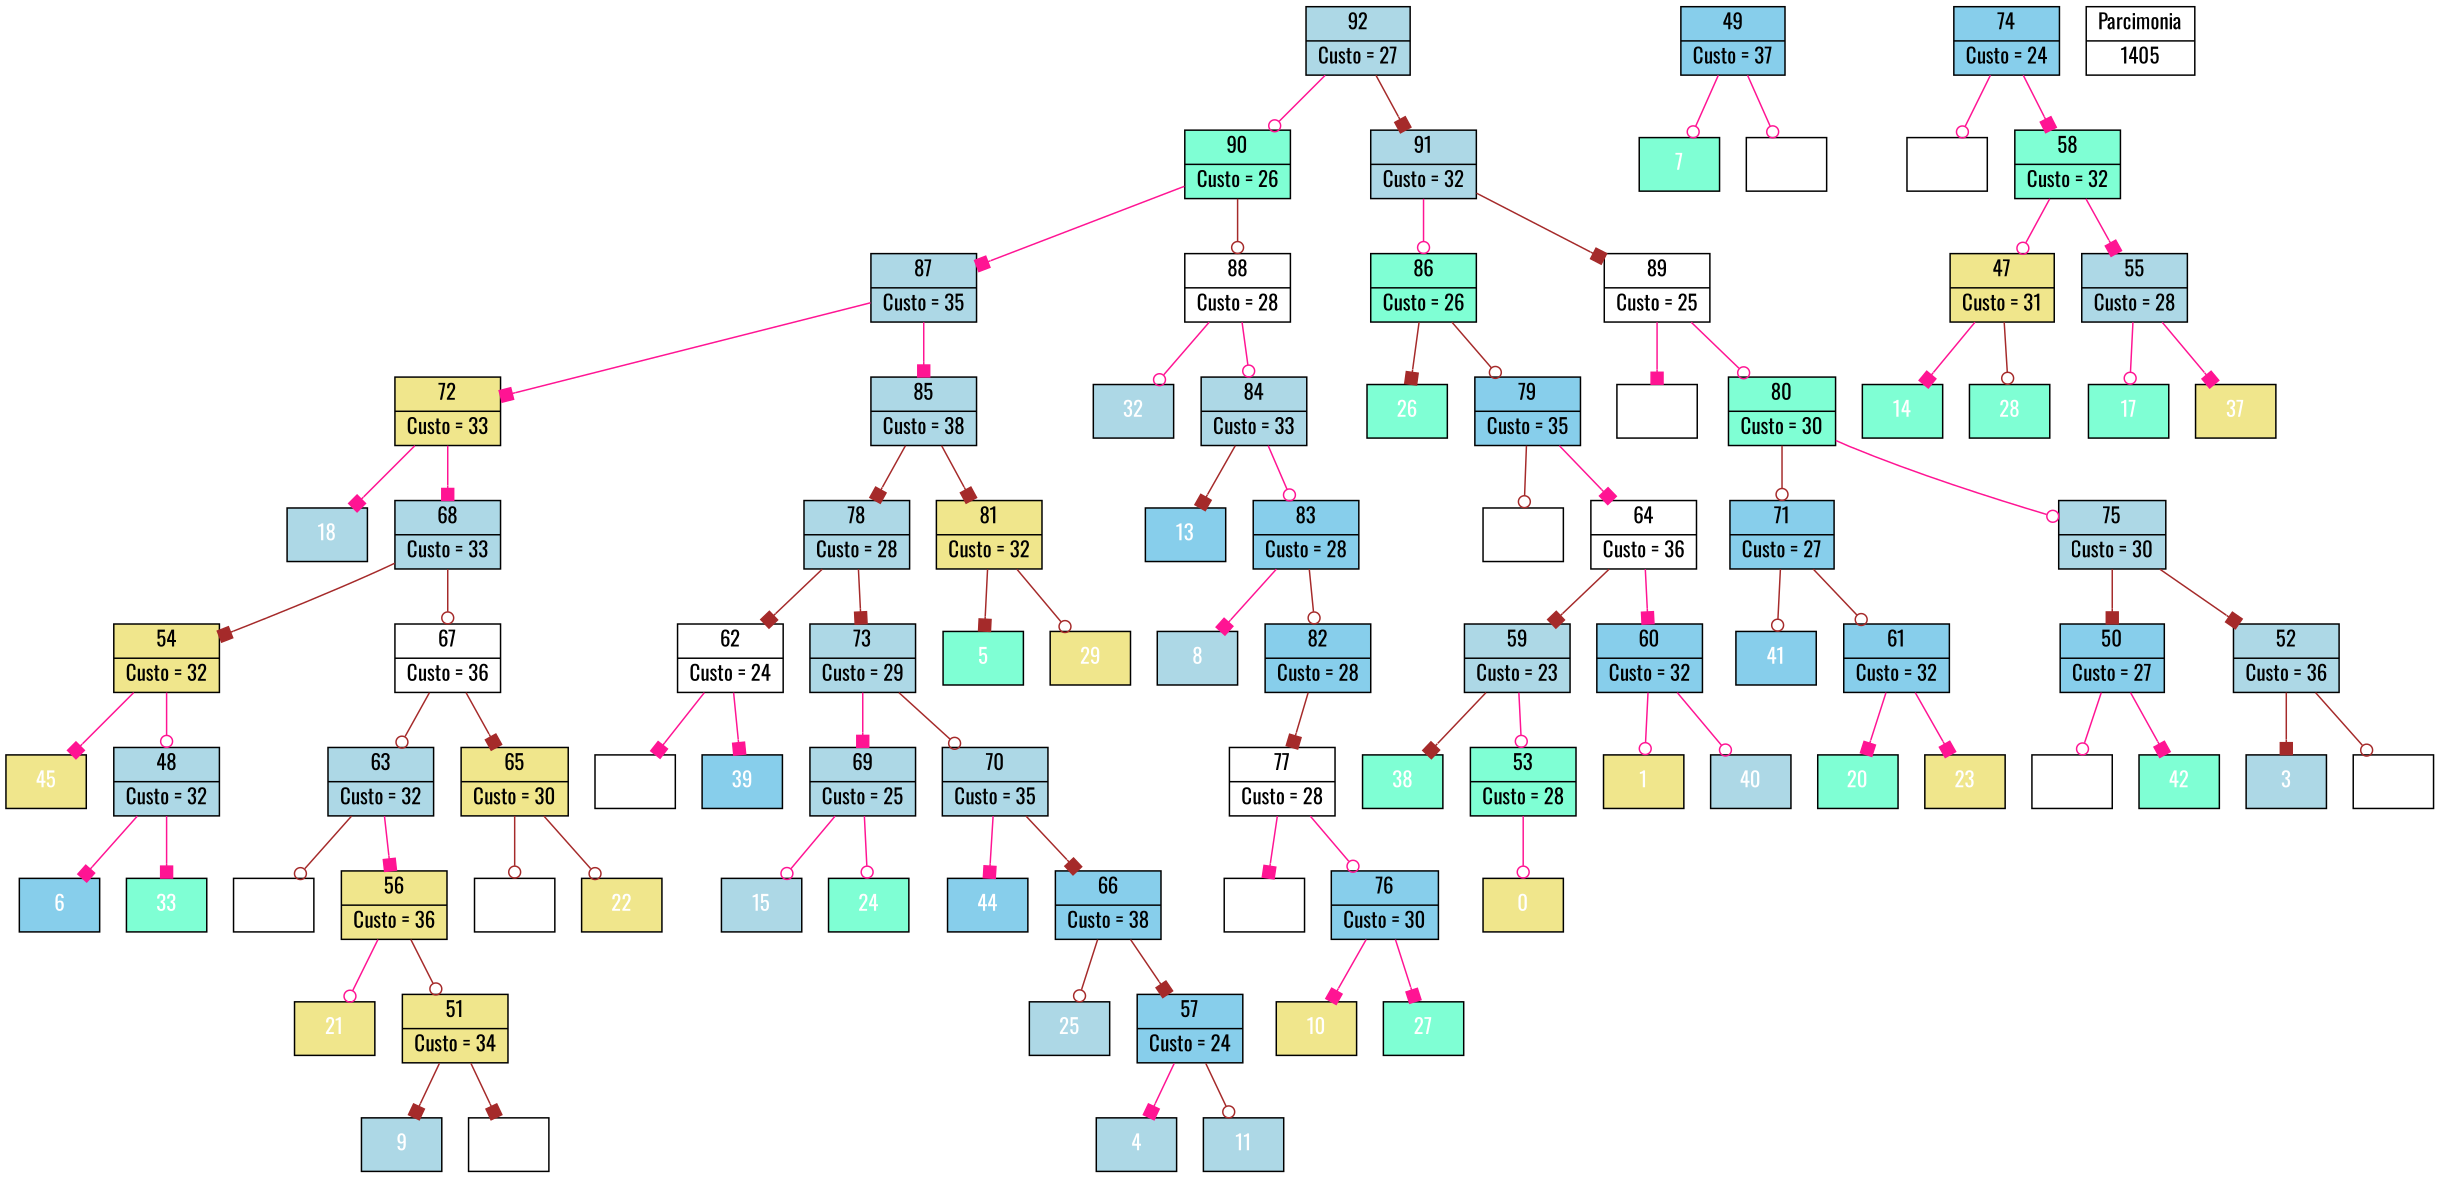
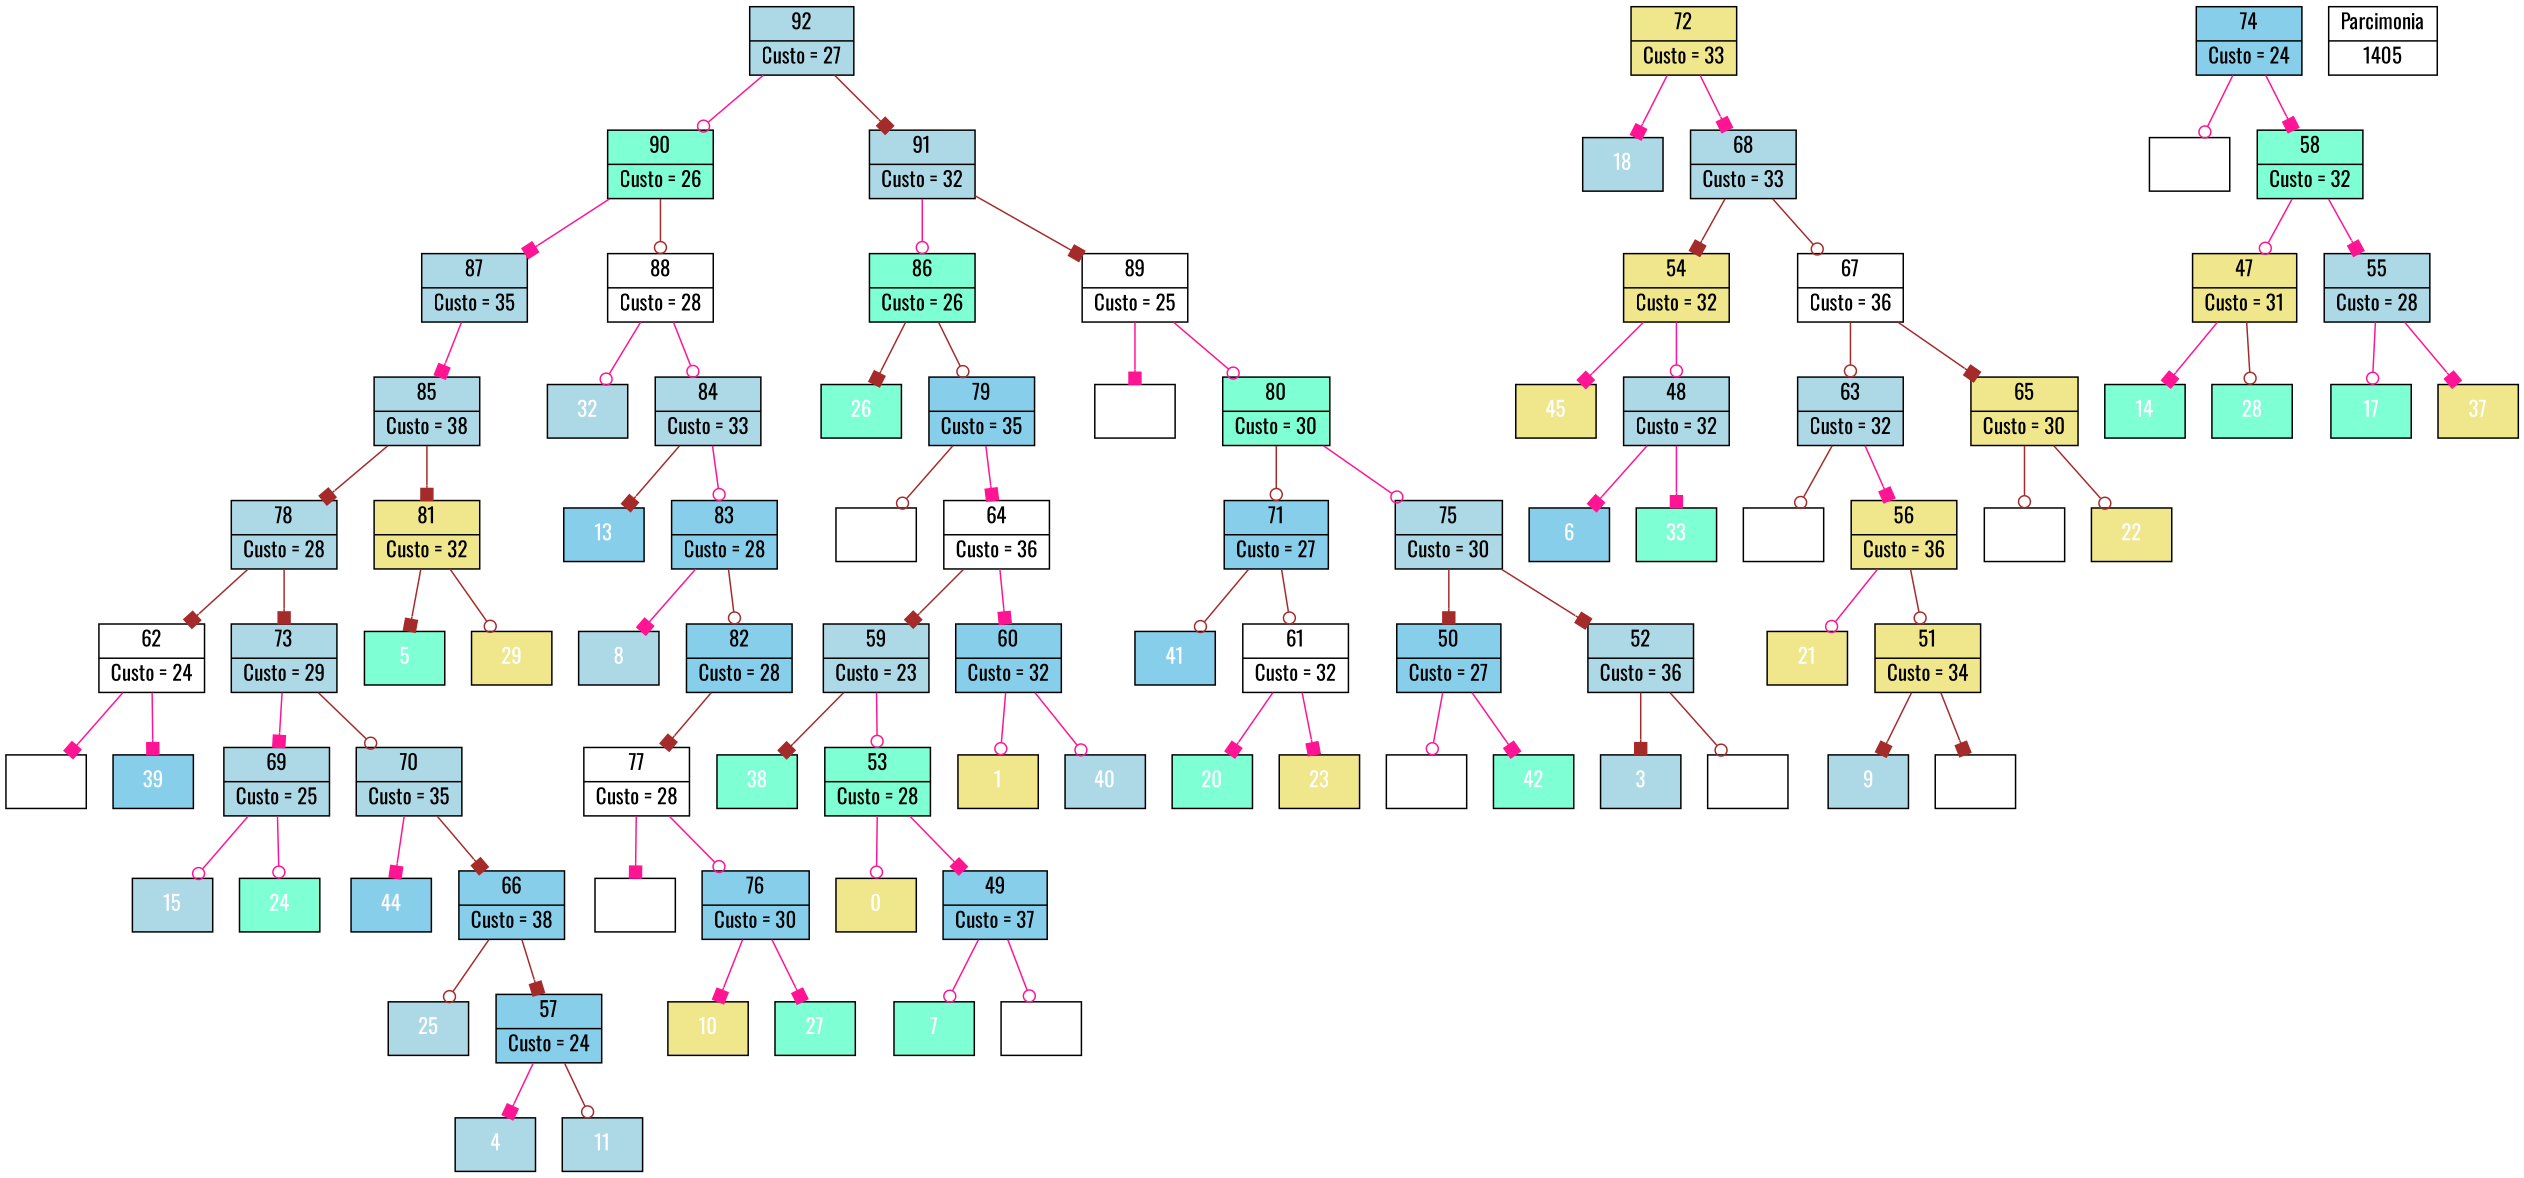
(693, 348) -> none
(1897, 658) -> (1296, 658)
none -> (931, 838)
